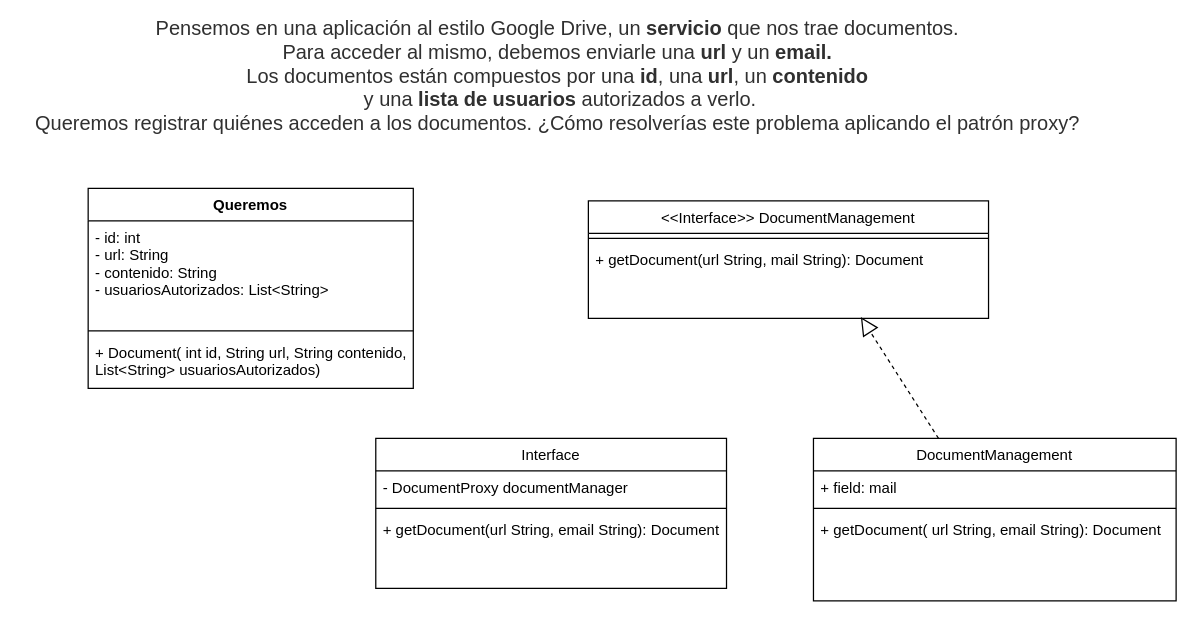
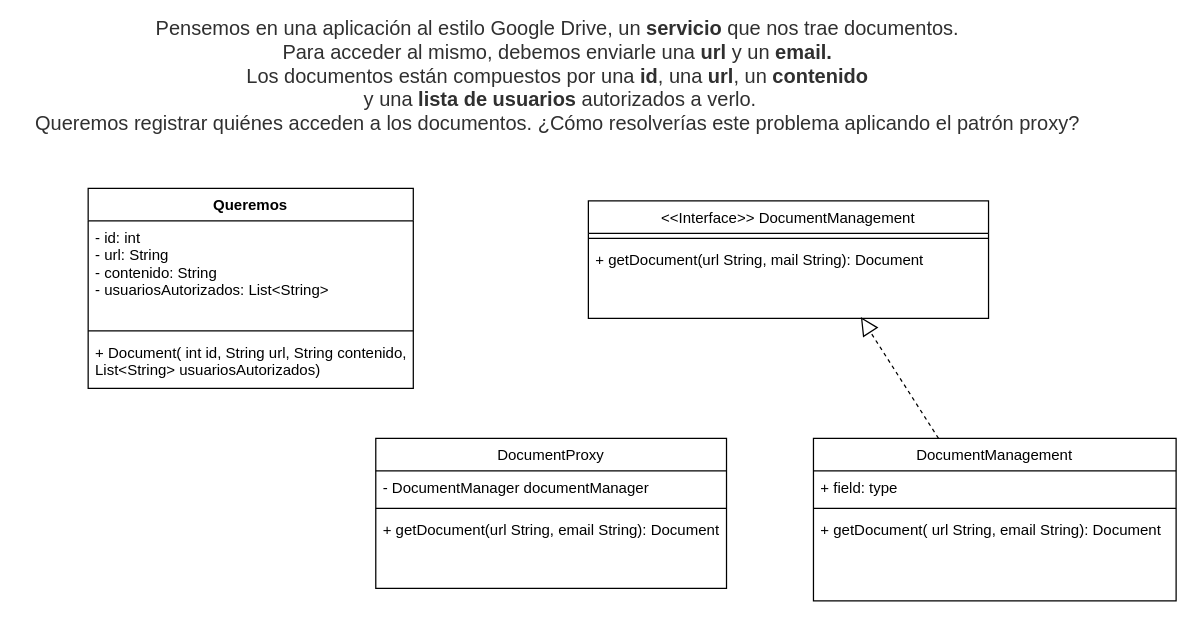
(550, 455) -> (550, 455)
(509, 488) -> (517, 488)
(861, 488) -> (865, 488)
